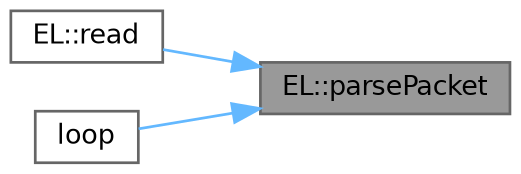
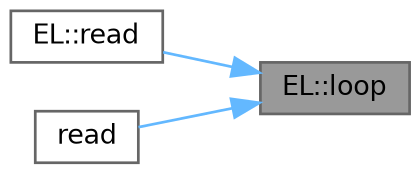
(385, 88) -> (335, 88)
(87, 137) -> (87, 137)
